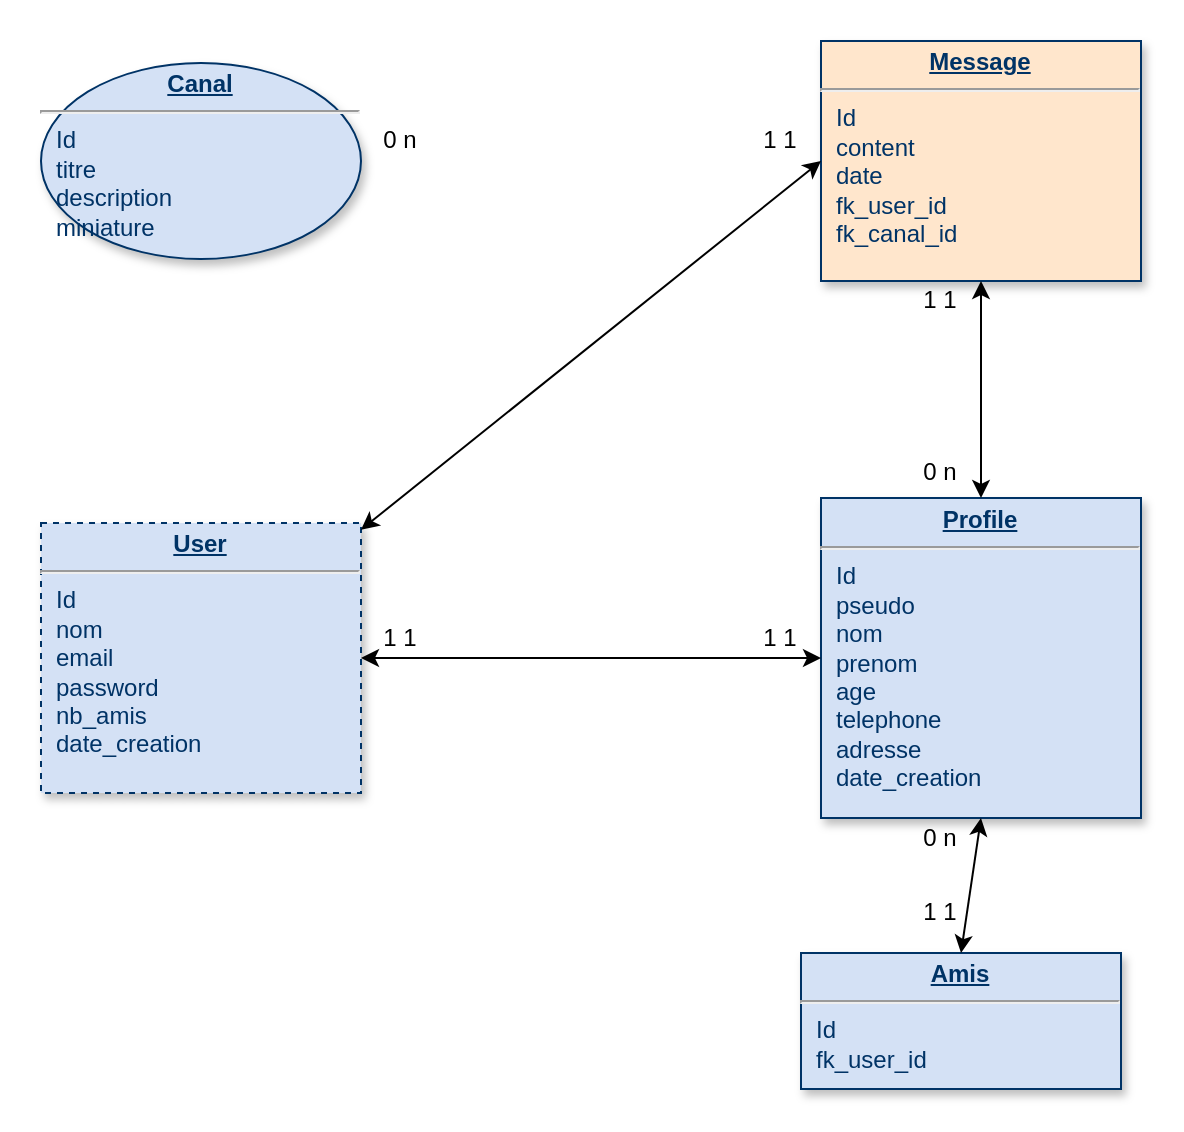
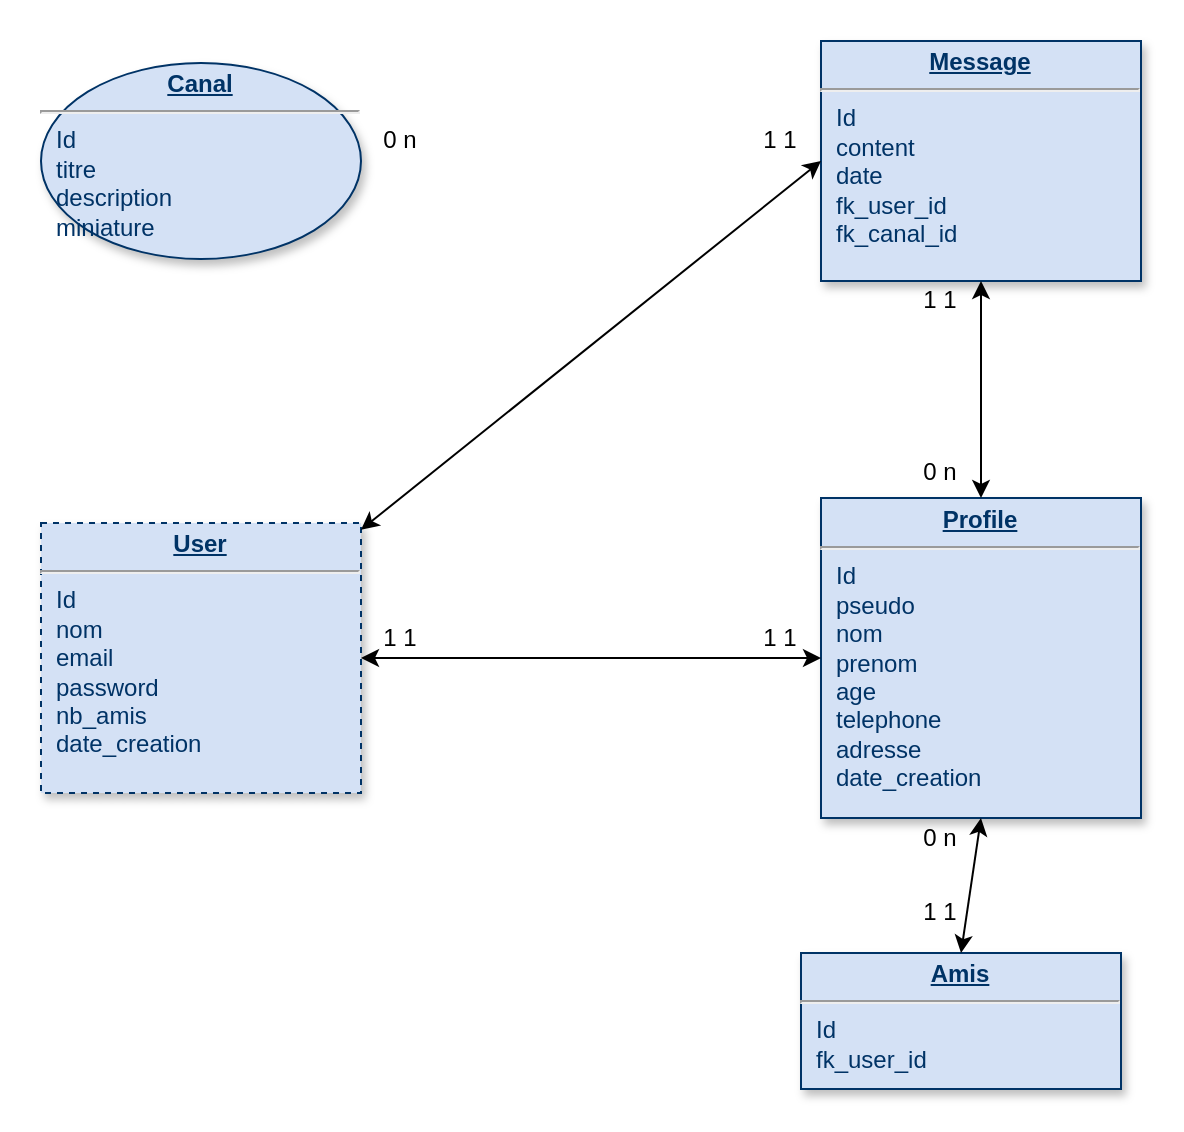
(981, 161) -> (981, 161)
